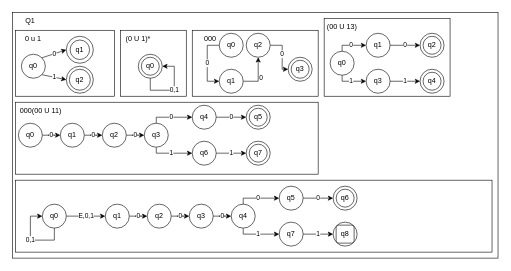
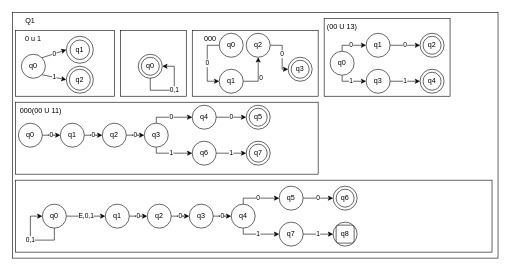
(138, 39) -> none
